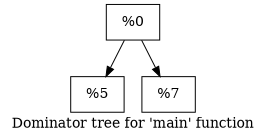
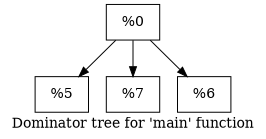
none -> (204, 94)
